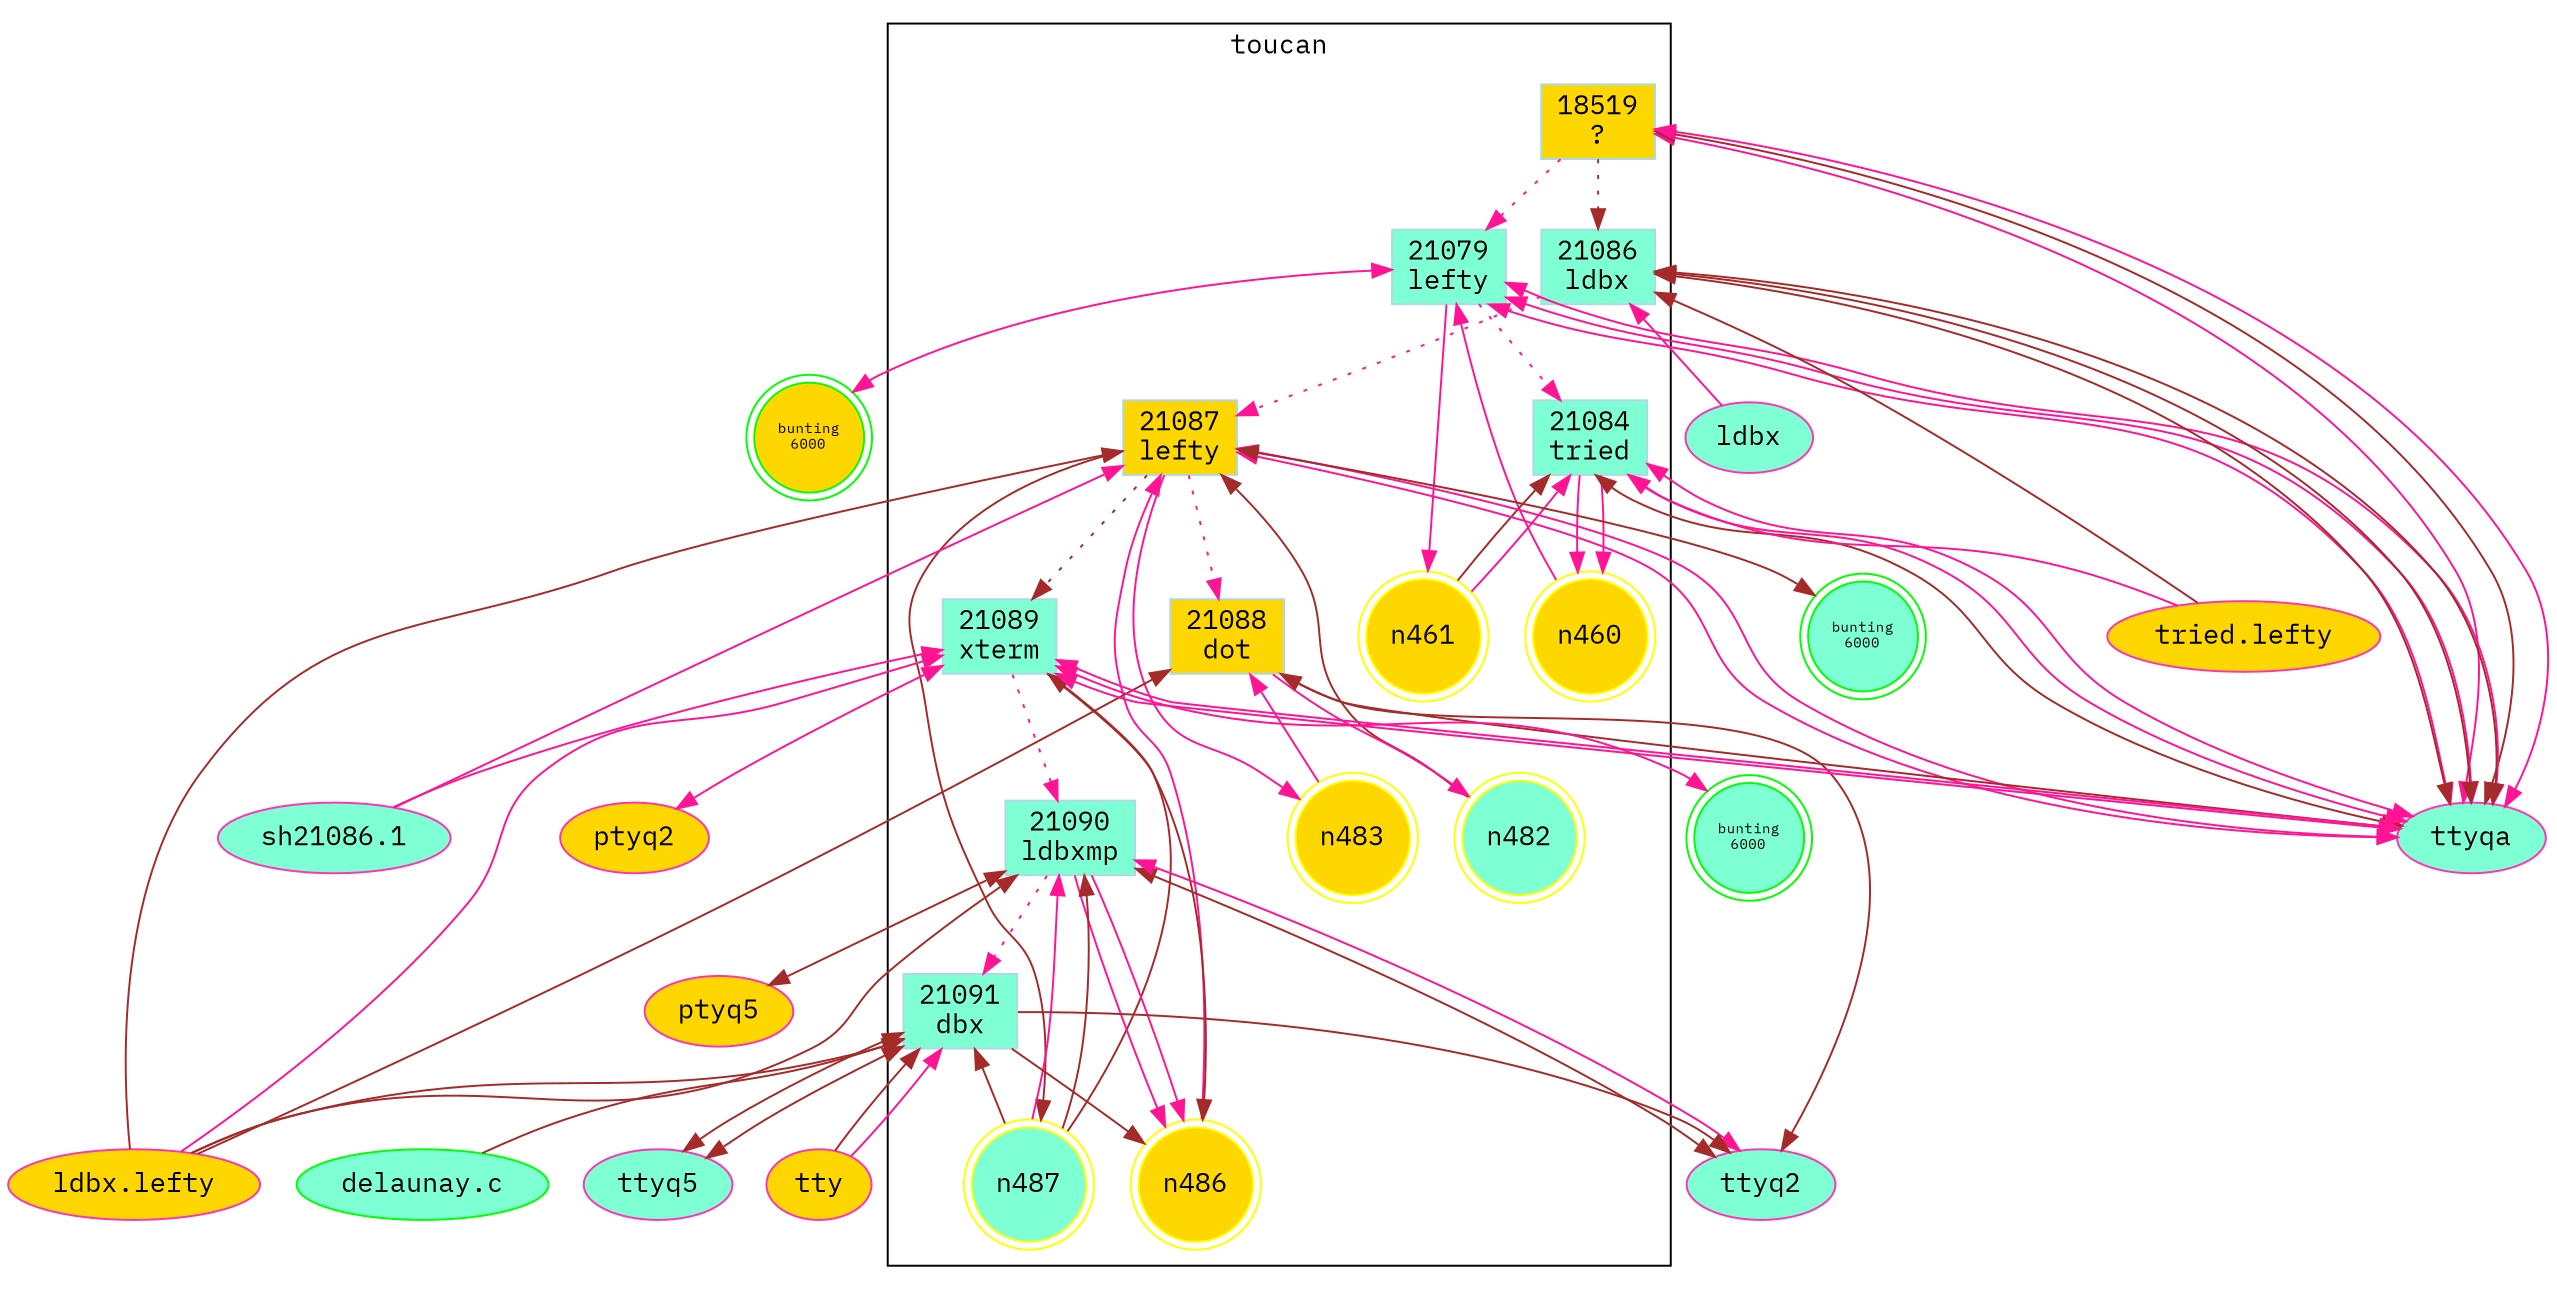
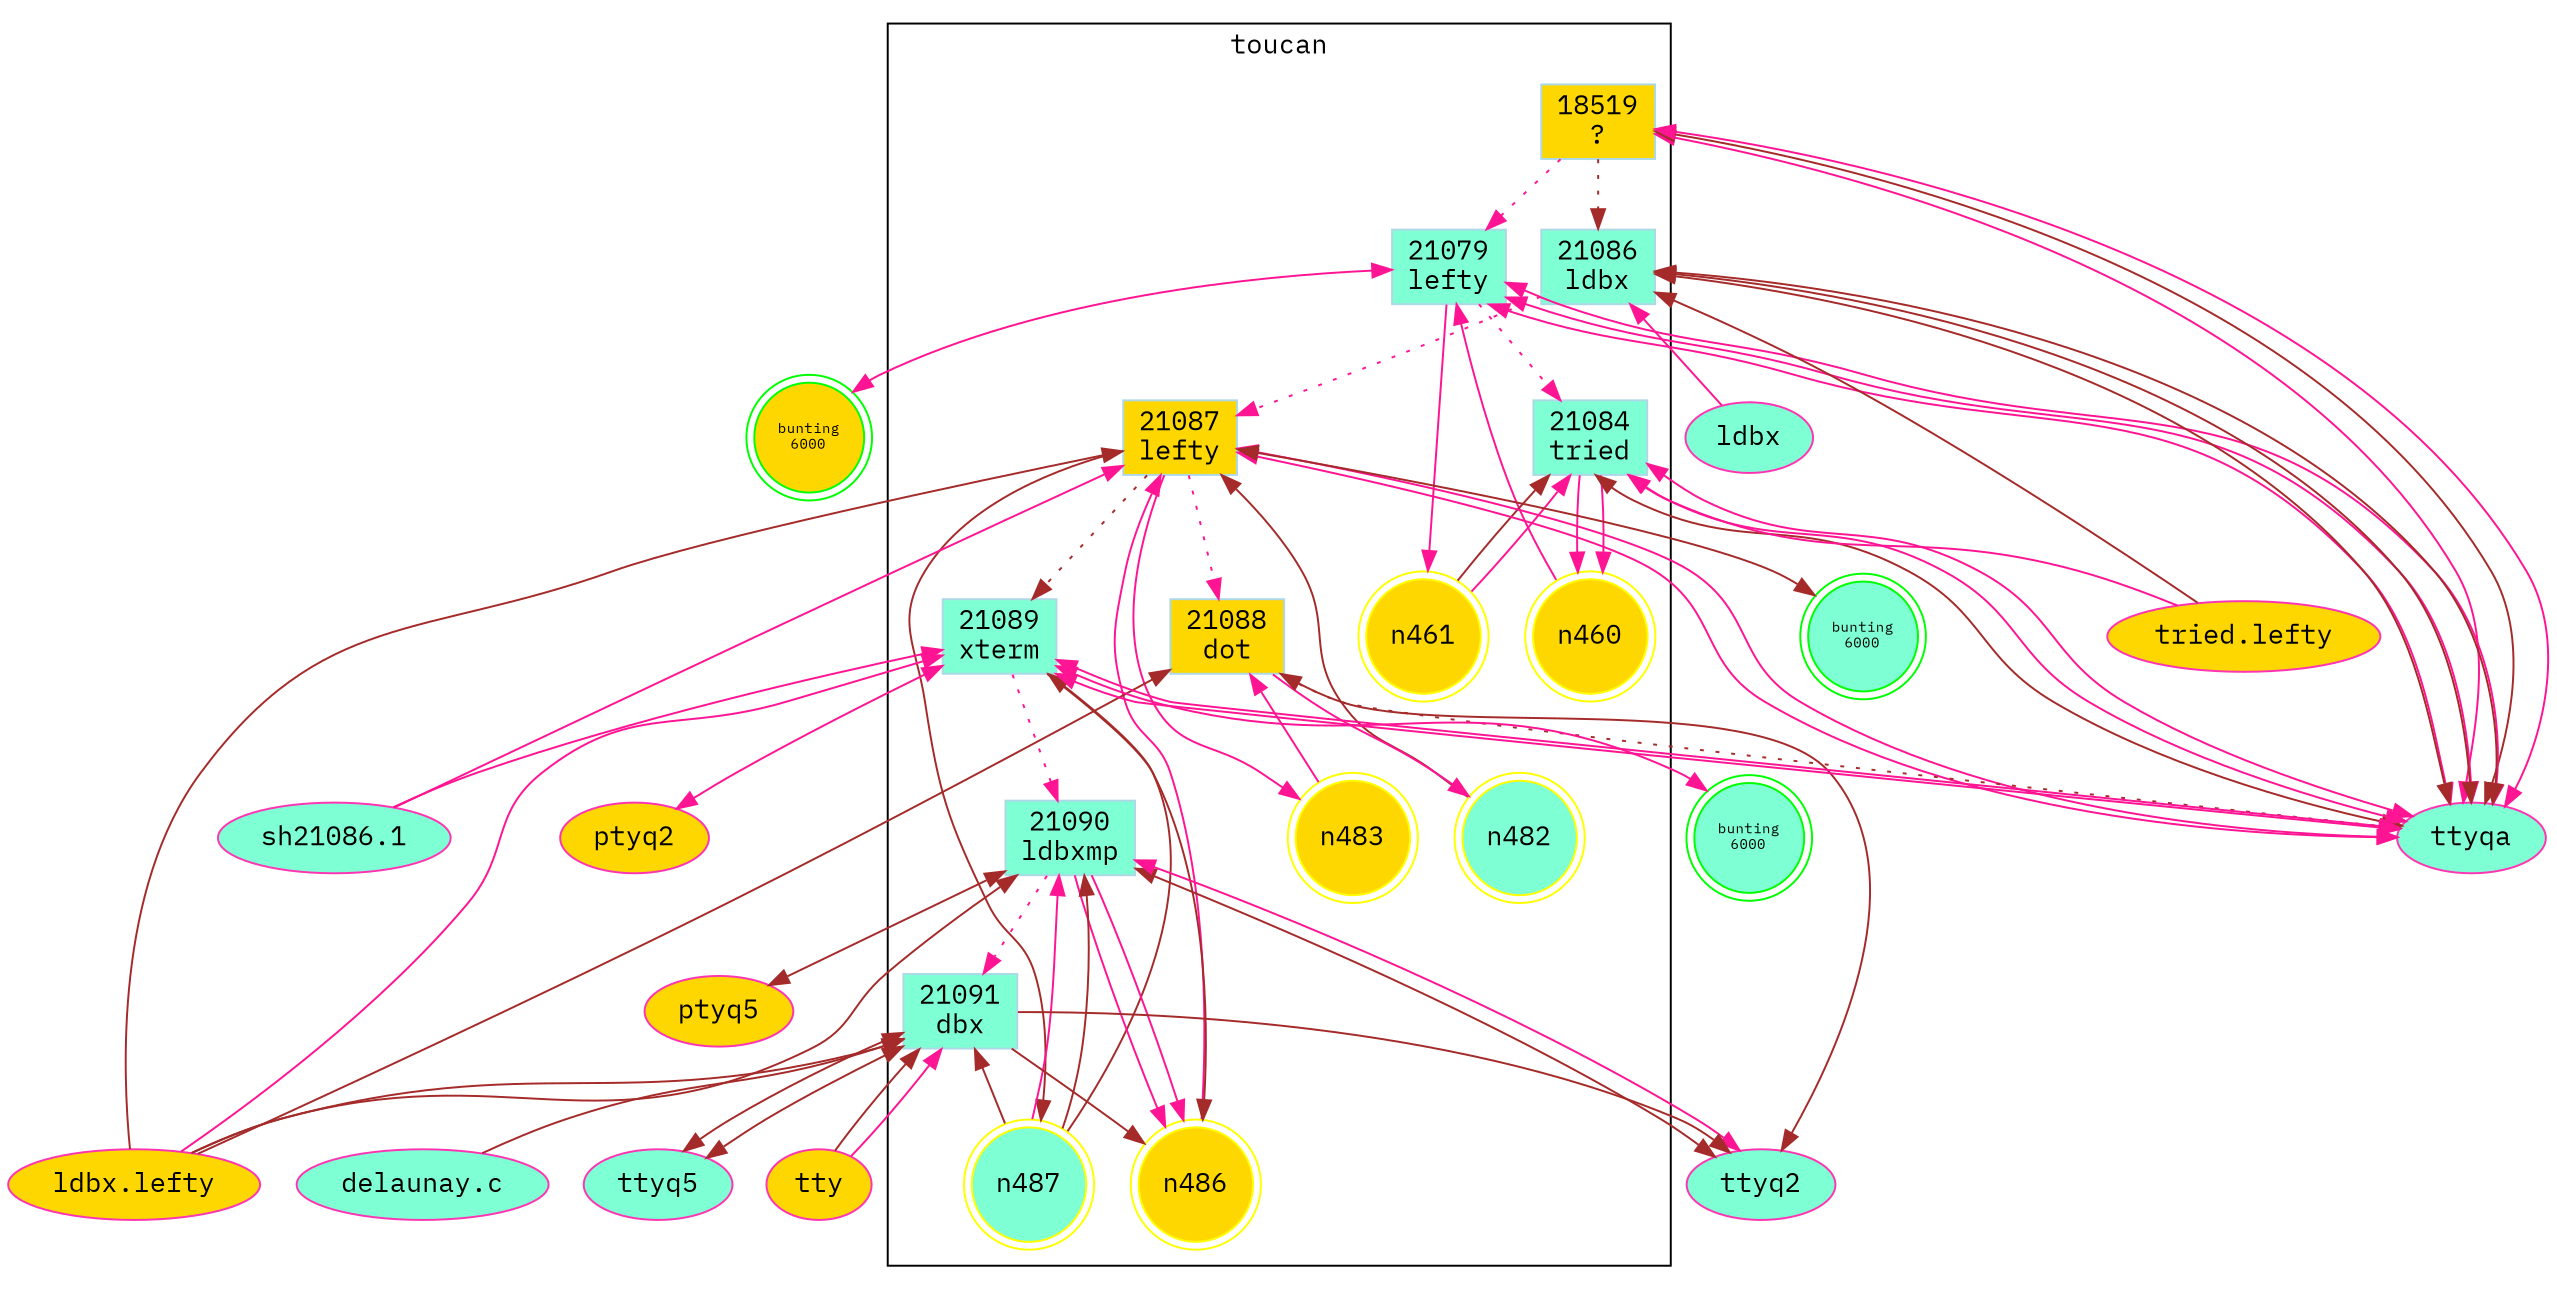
(1837, 766) -> (1837, 766)
(423, 1185) -> (423, 1185)
